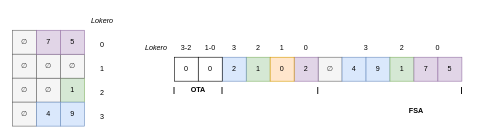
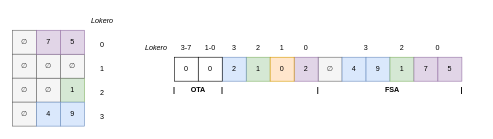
(186, 48) -> (186, 48)
(417, 111) -> (393, 90)
